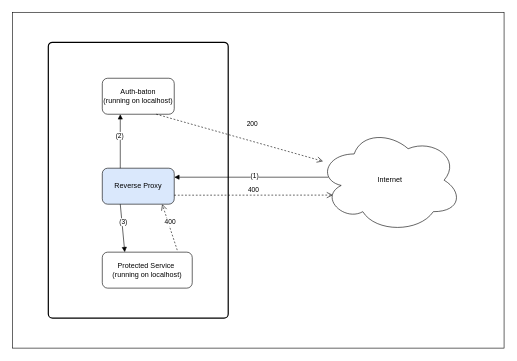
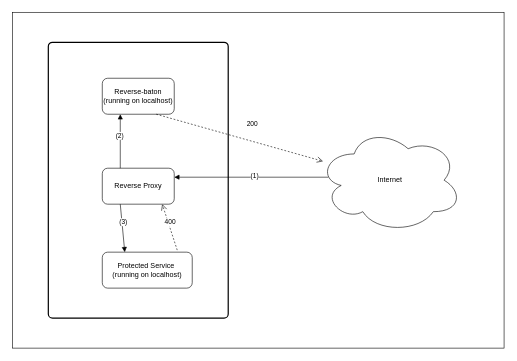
(138, 96) -> (138, 96)
(138, 186) -> (138, 186)
(252, 195) -> none
